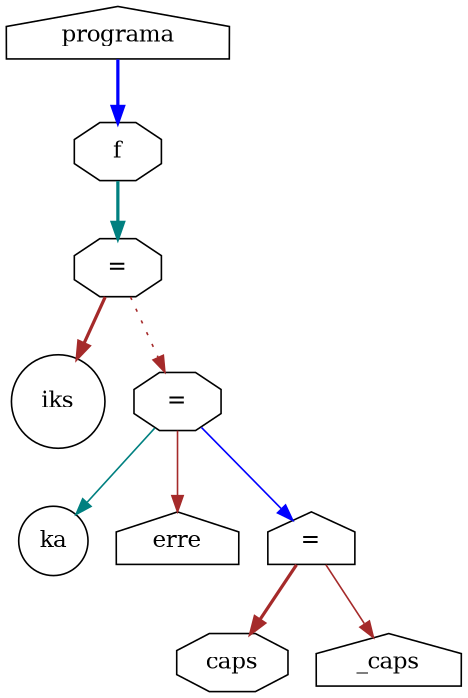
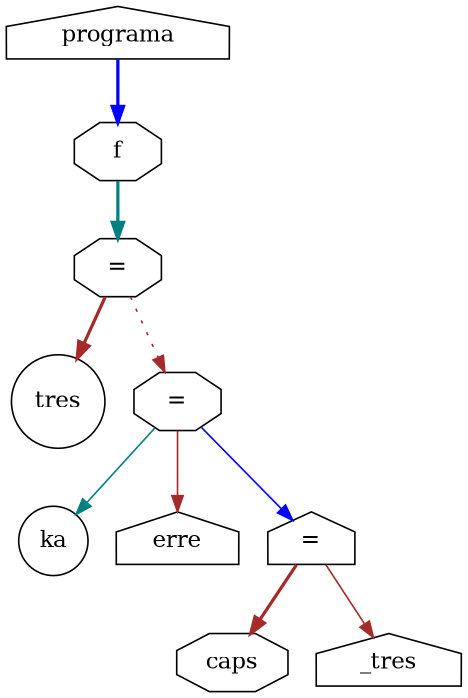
(58, 402) -> (58, 402)
(389, 663) -> (389, 663)
